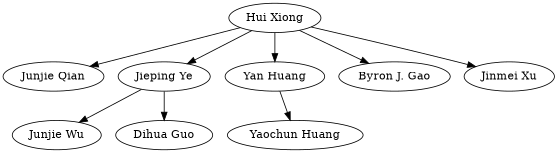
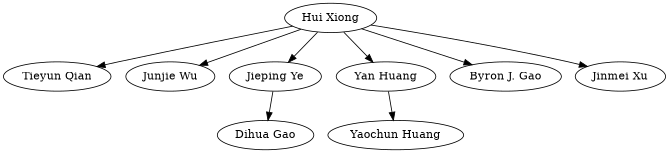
(54, 77) -> (57, 77)
(114, 104) -> (254, 46)
(164, 135) -> (266, 135)
